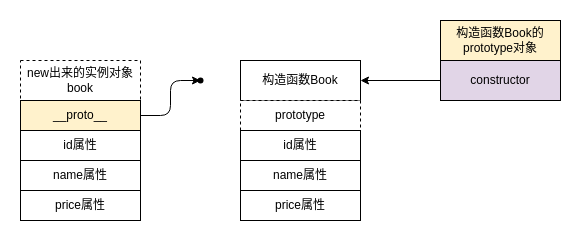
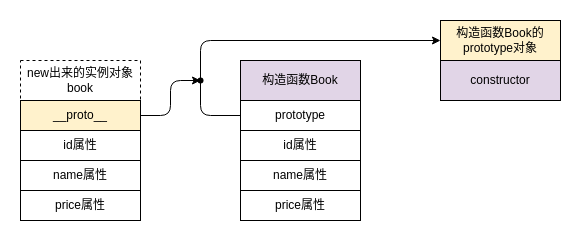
none -> (270, 41)
(301, 81) -> (301, 81)
(404, 81) -> none
(301, 116) -> (301, 116)
